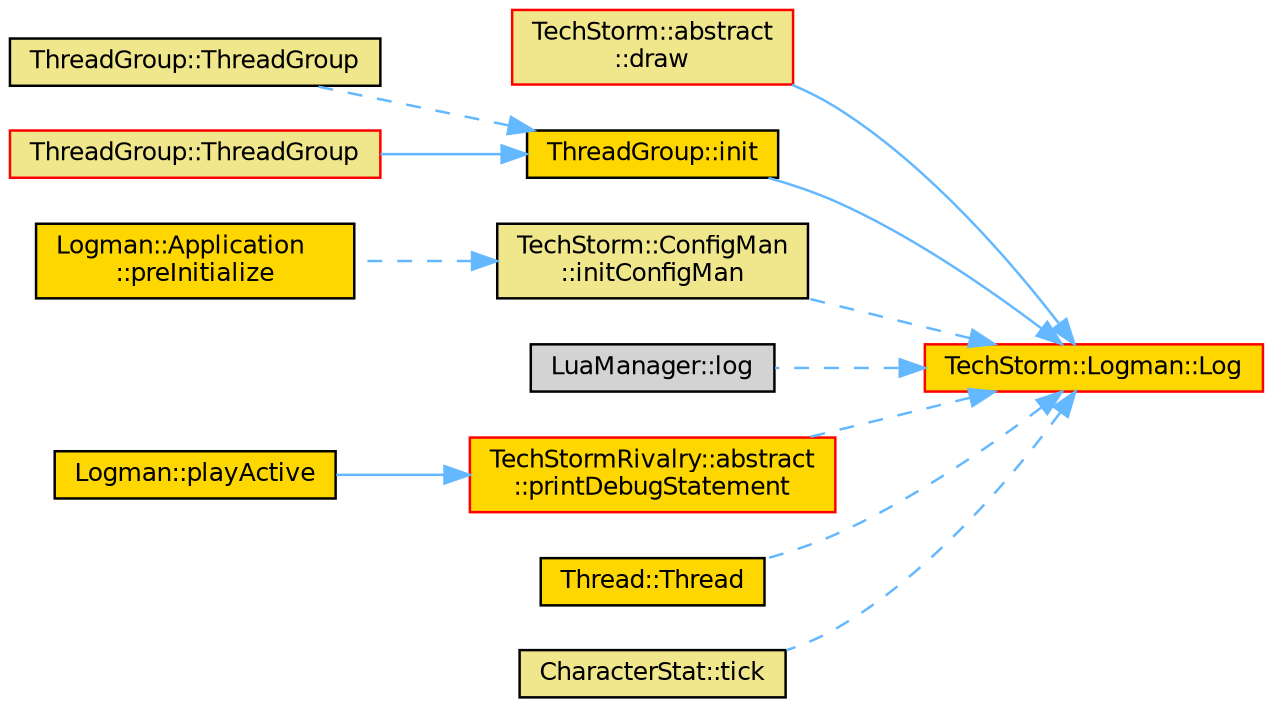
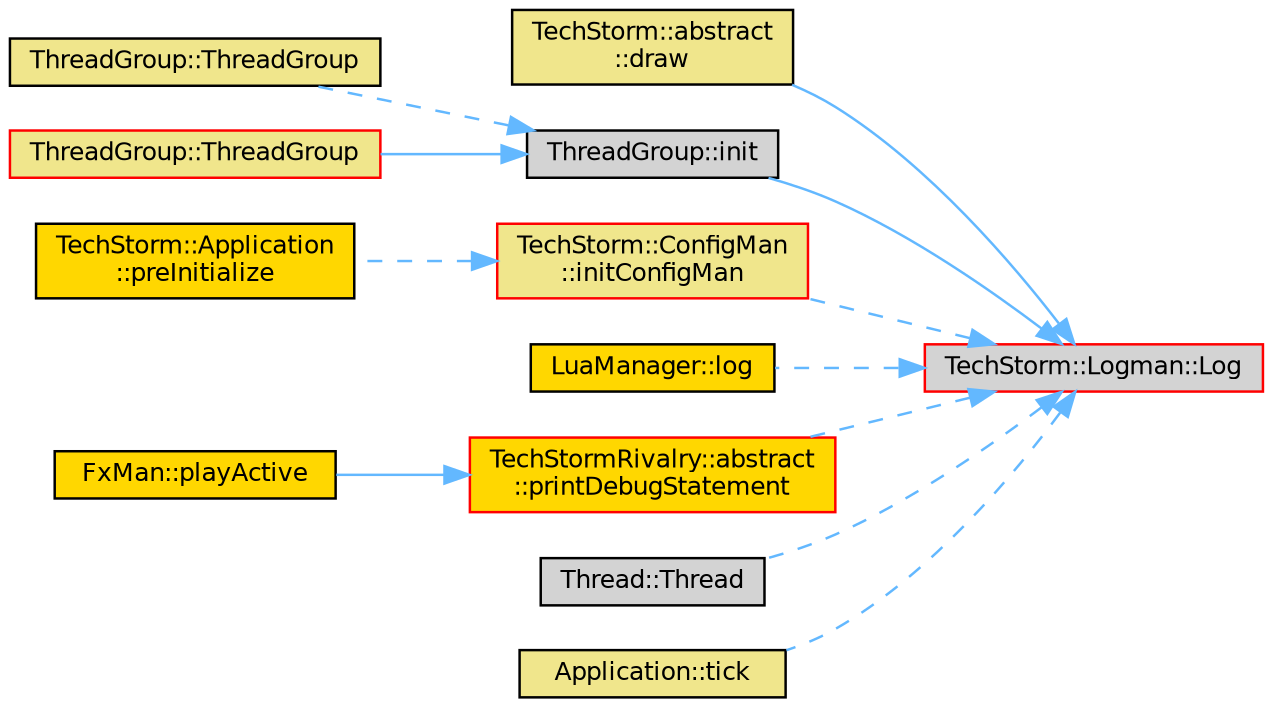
(653, 47) -> (653, 47)
(653, 154) -> (653, 154)
(195, 261) -> (195, 261)
(653, 261) -> (653, 261)
(653, 368) -> (653, 368)
(1094, 368) -> (1094, 368)
(195, 475) -> (195, 475)
(653, 582) -> (653, 582)
(653, 674) -> (653, 674)
